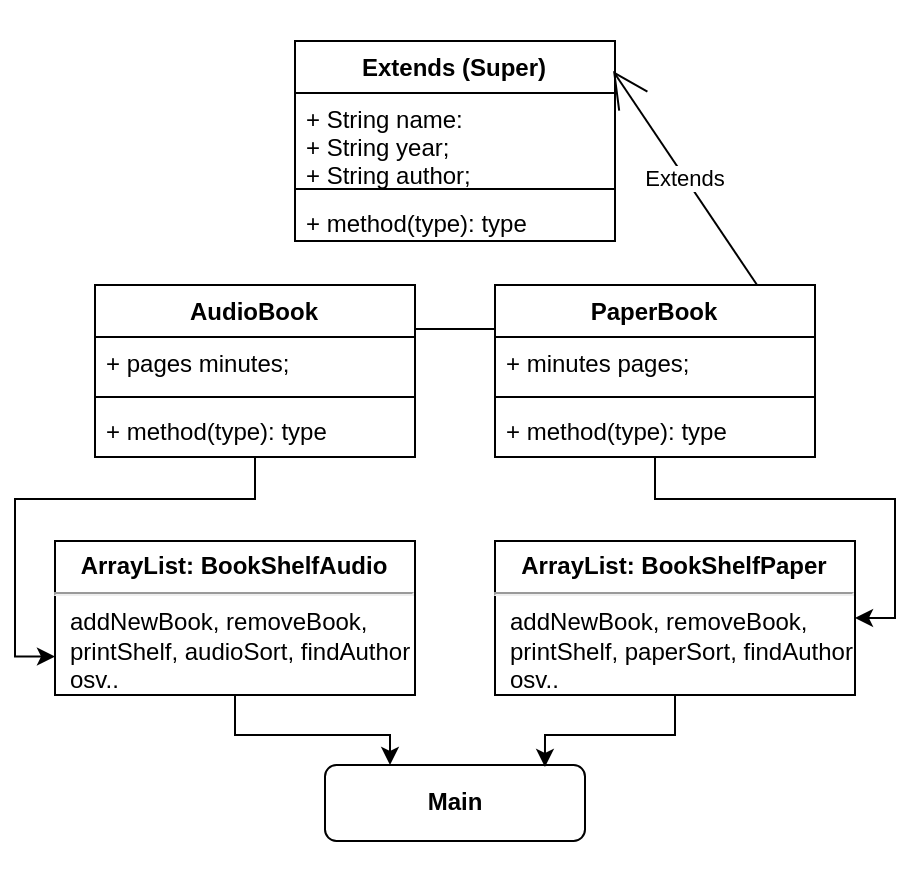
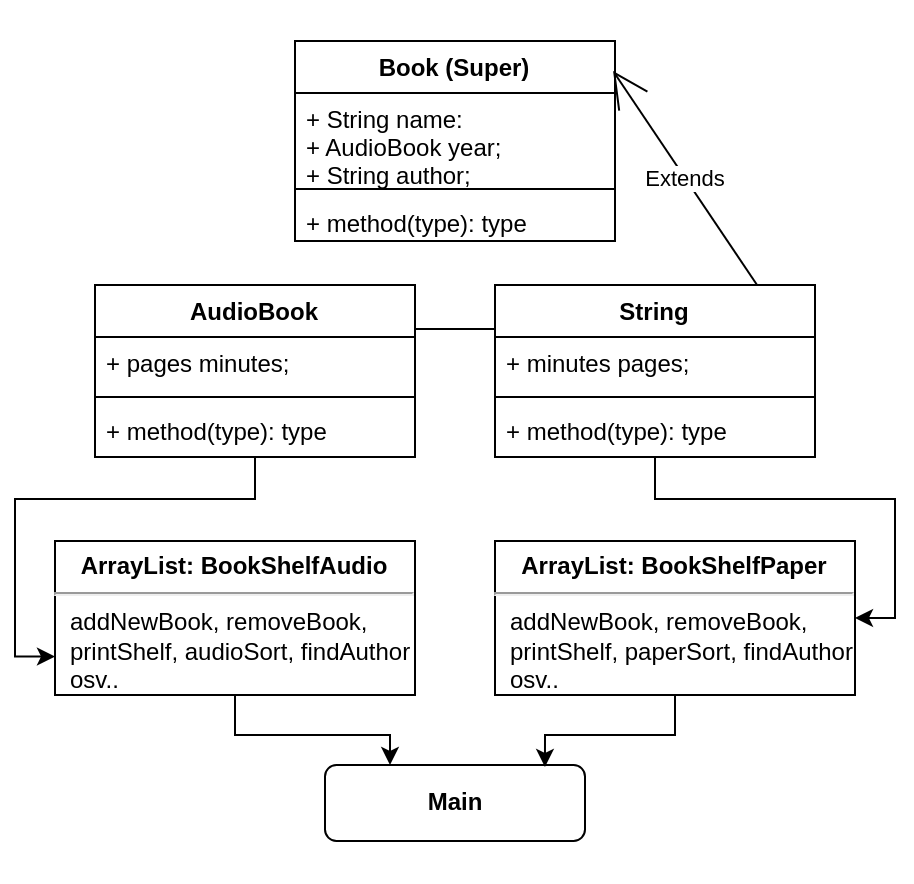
(454, 68) -> (454, 68)
(388, 120) -> (388, 120)
(654, 312) -> (654, 312)
